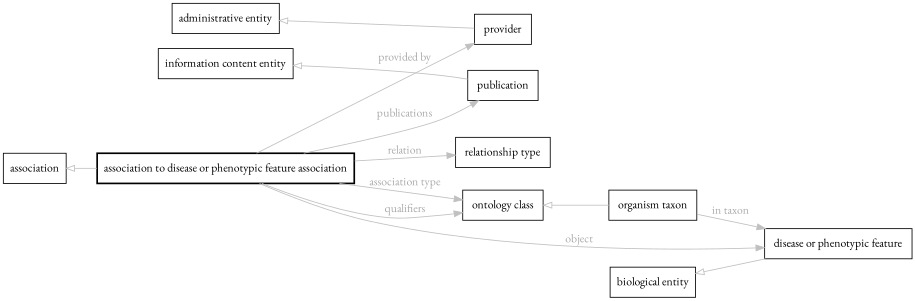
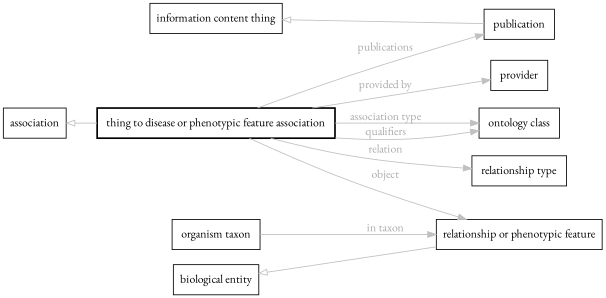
(226, 18) -> none
(226, 64) -> (216, 18)
(226, 168) -> (216, 123)
(580, 205) -> none
(838, 244) -> (519, 234)
